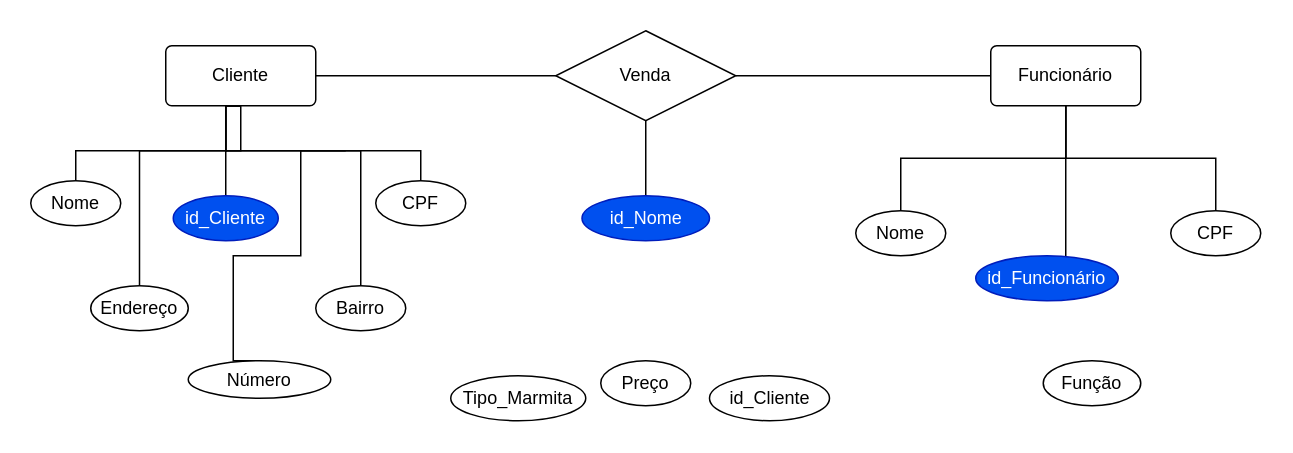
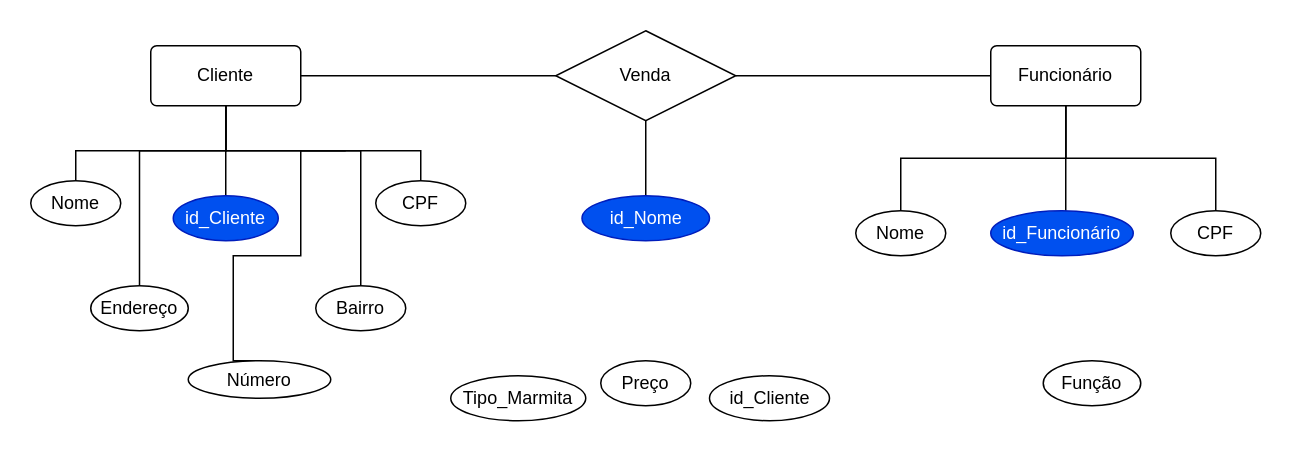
(241, 76) -> (226, 76)
(1047, 278) -> (1062, 233)
